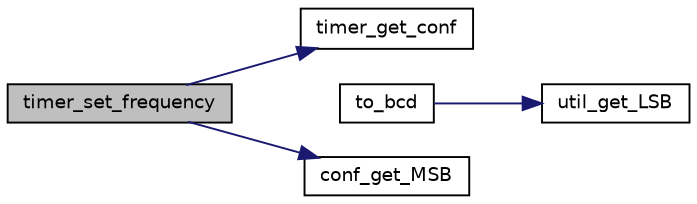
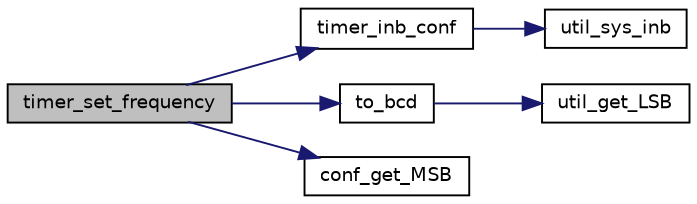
(387, 29) -> (387, 29)
none -> (616, 29)
none -> (276, 103)
